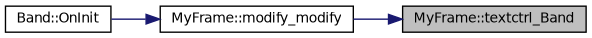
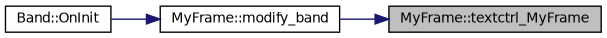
(257, 19) -> (250, 19)
(494, 19) -> (495, 19)
